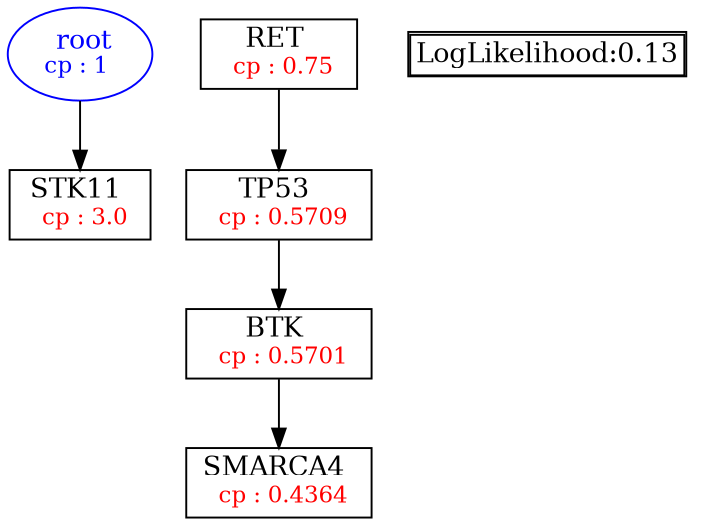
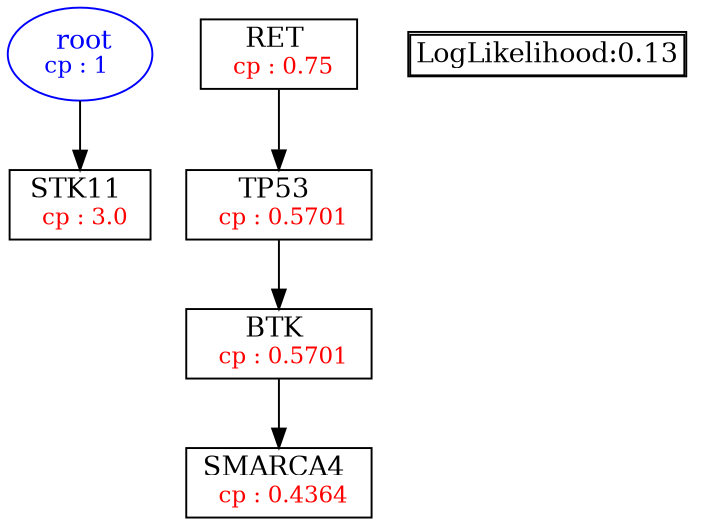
(284, 218) -> (284, 218)
